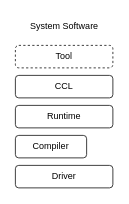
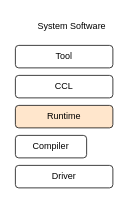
(64, 27) -> (72, 27)
(64, 57) -> (64, 57)
(64, 117) -> (64, 117)
